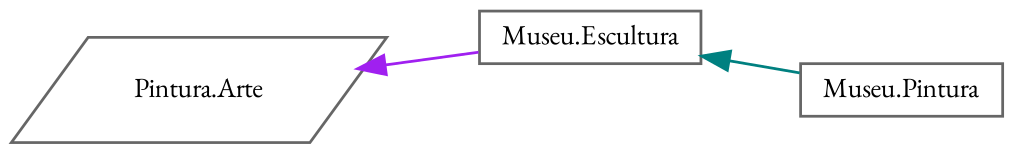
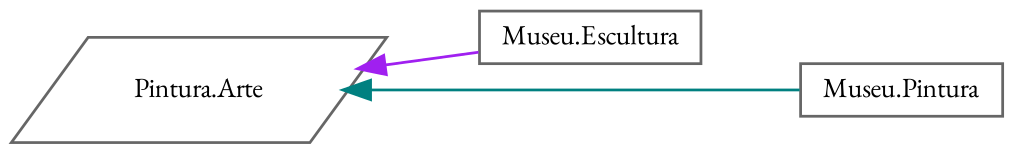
(764, 67) -> (585, 90)
